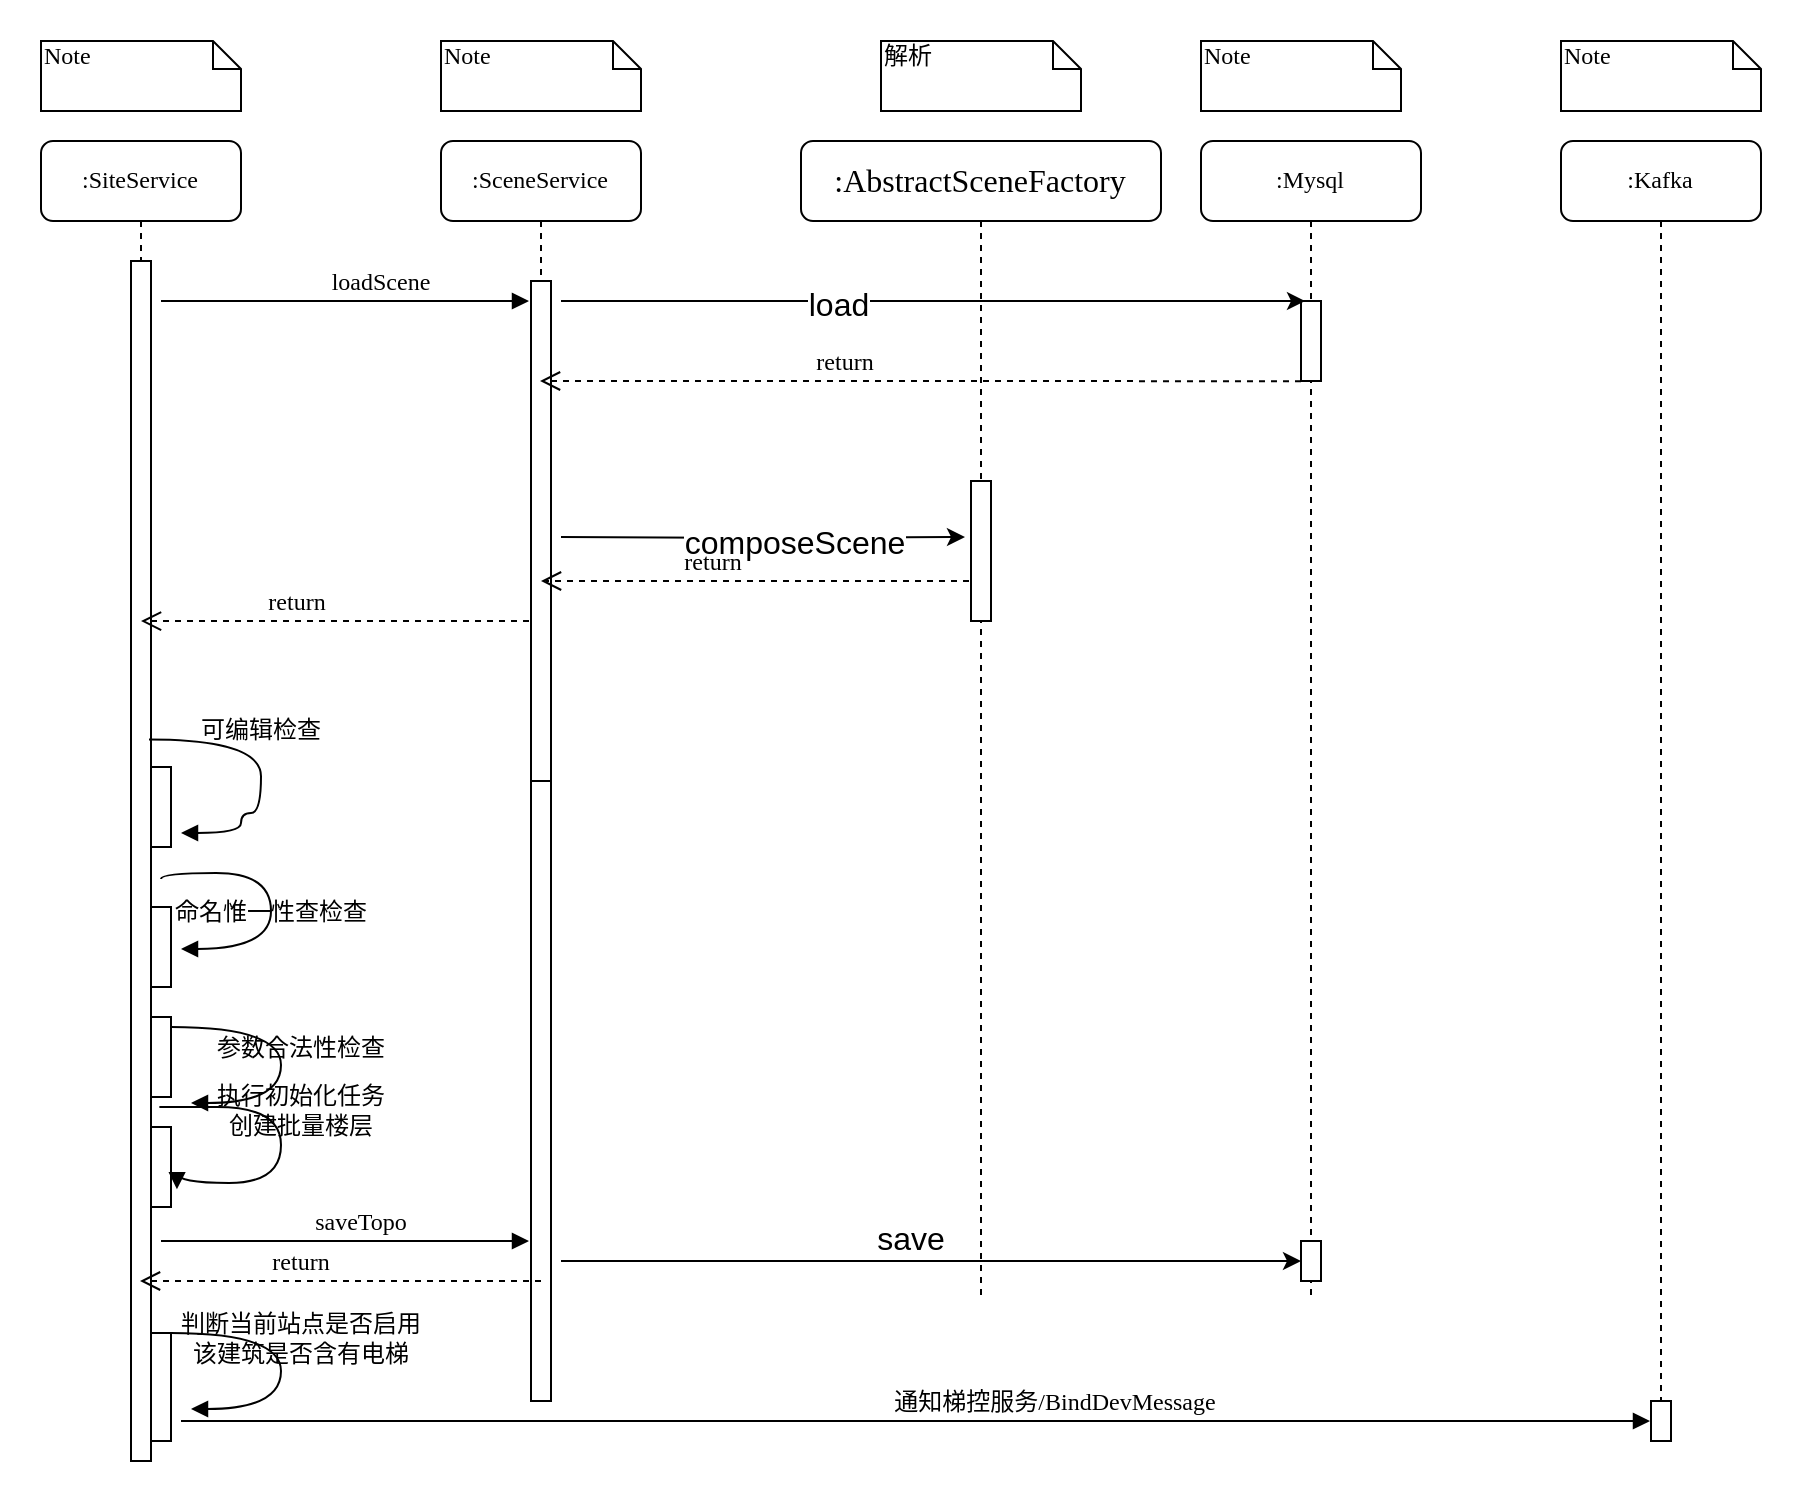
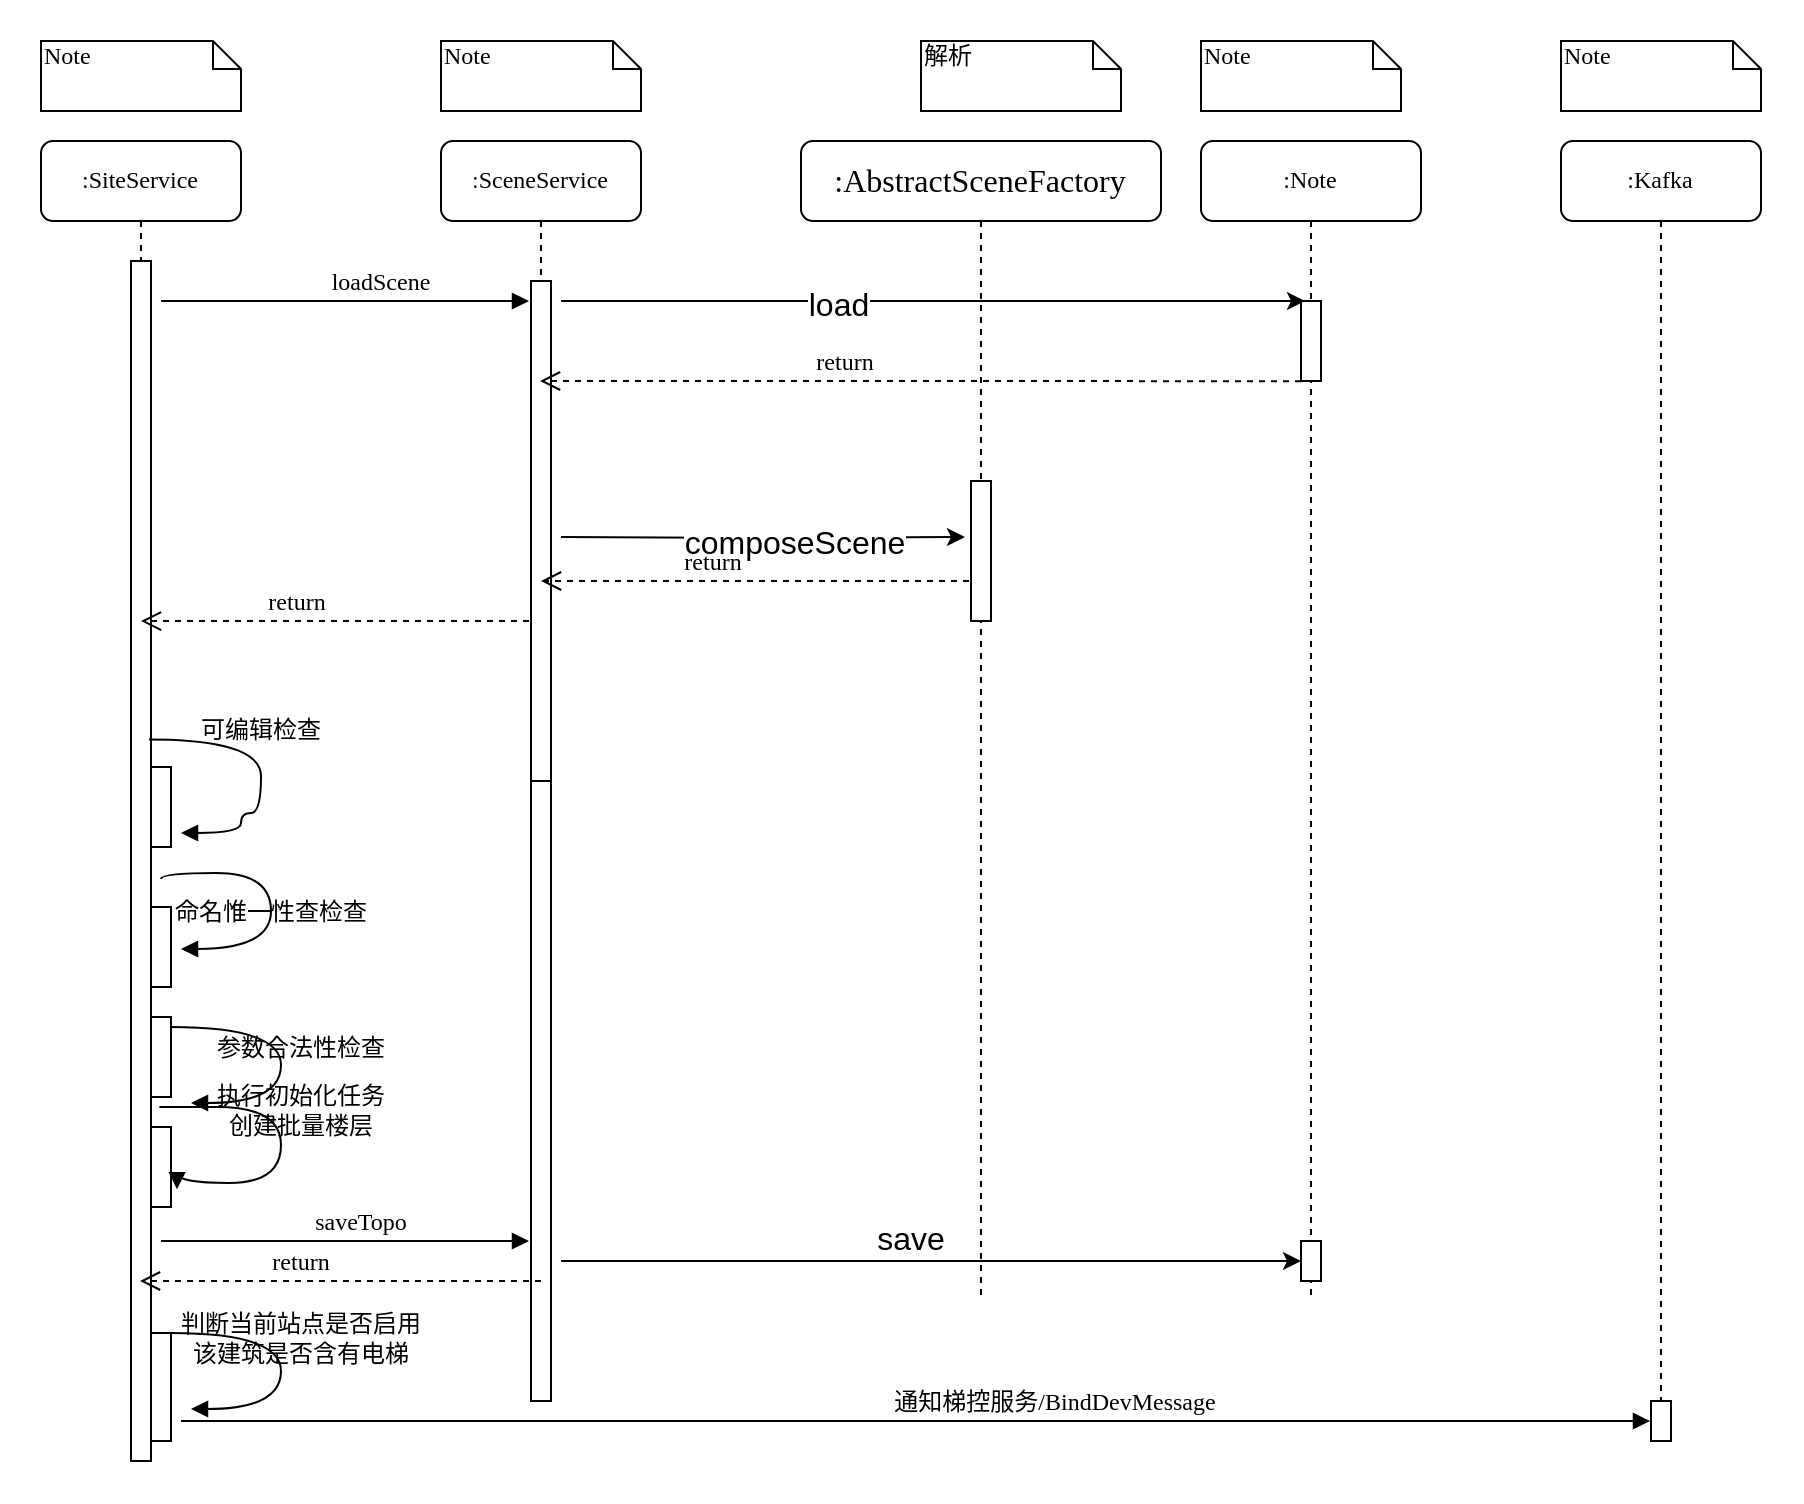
(981, 76) -> (1021, 76)
(1311, 181) -> (1311, 181)
